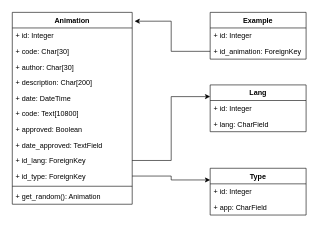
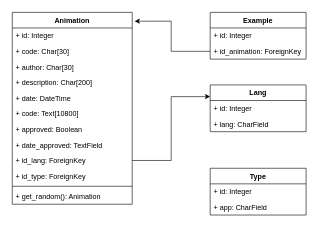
(171, 180) -> none
